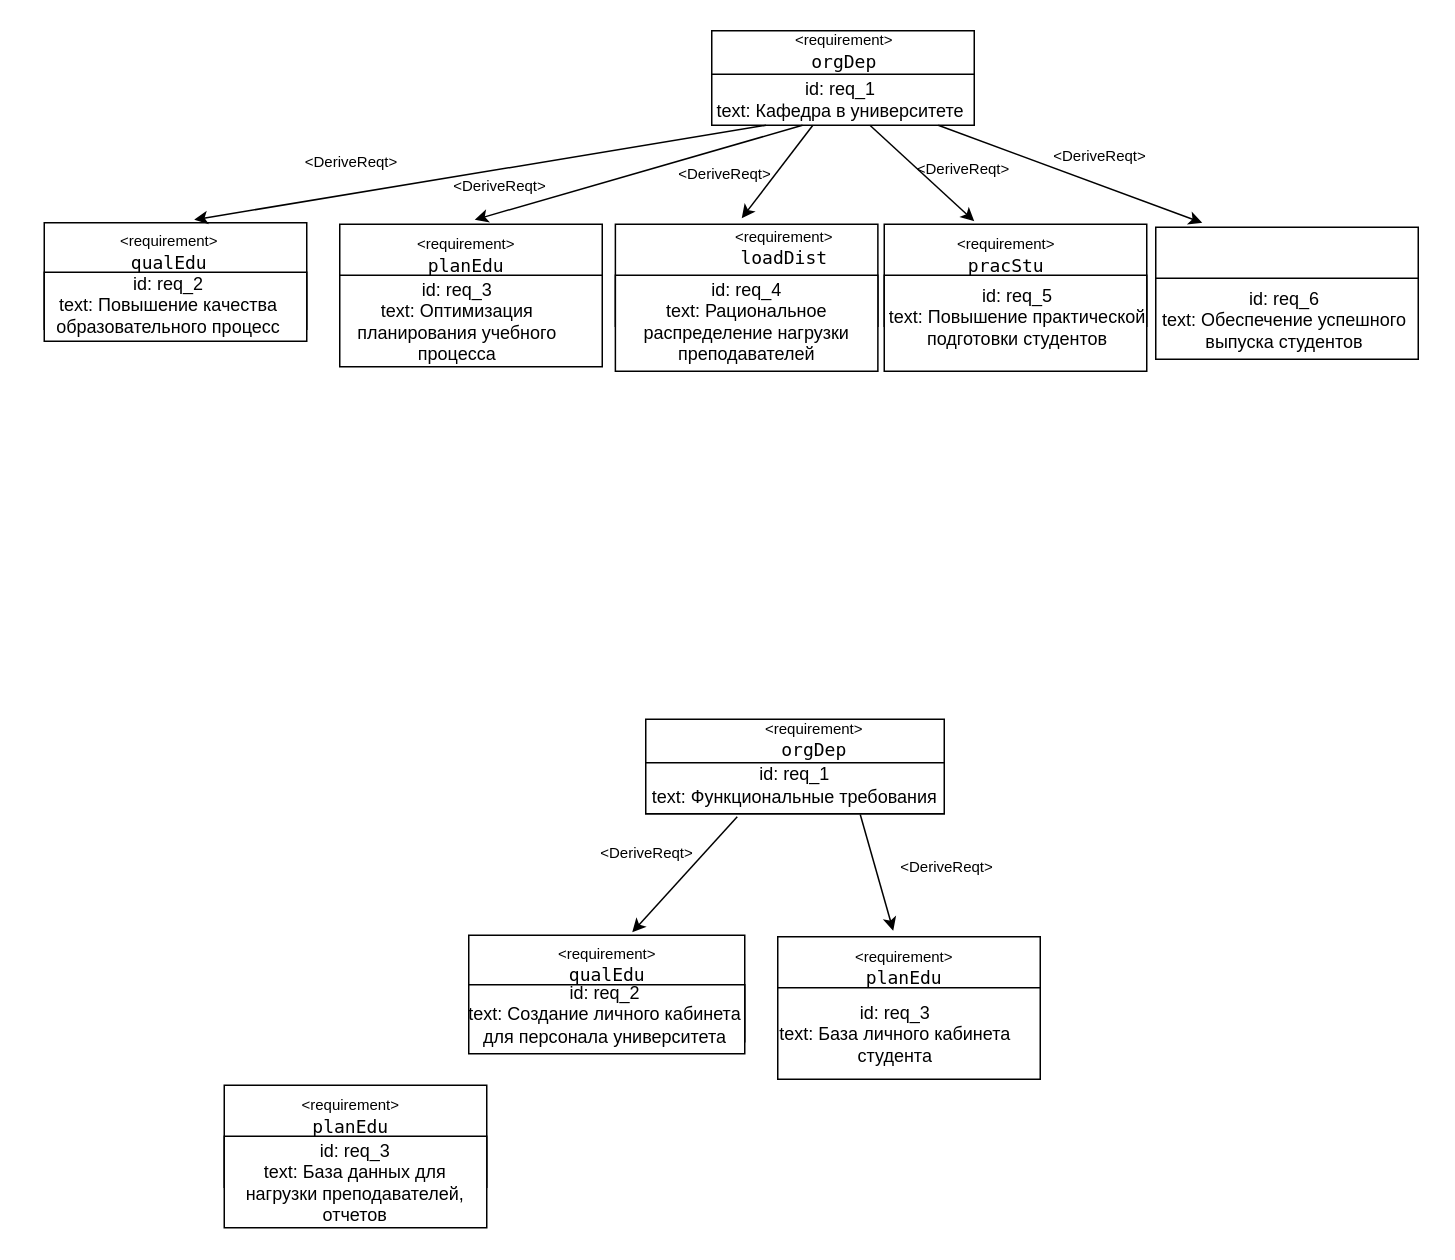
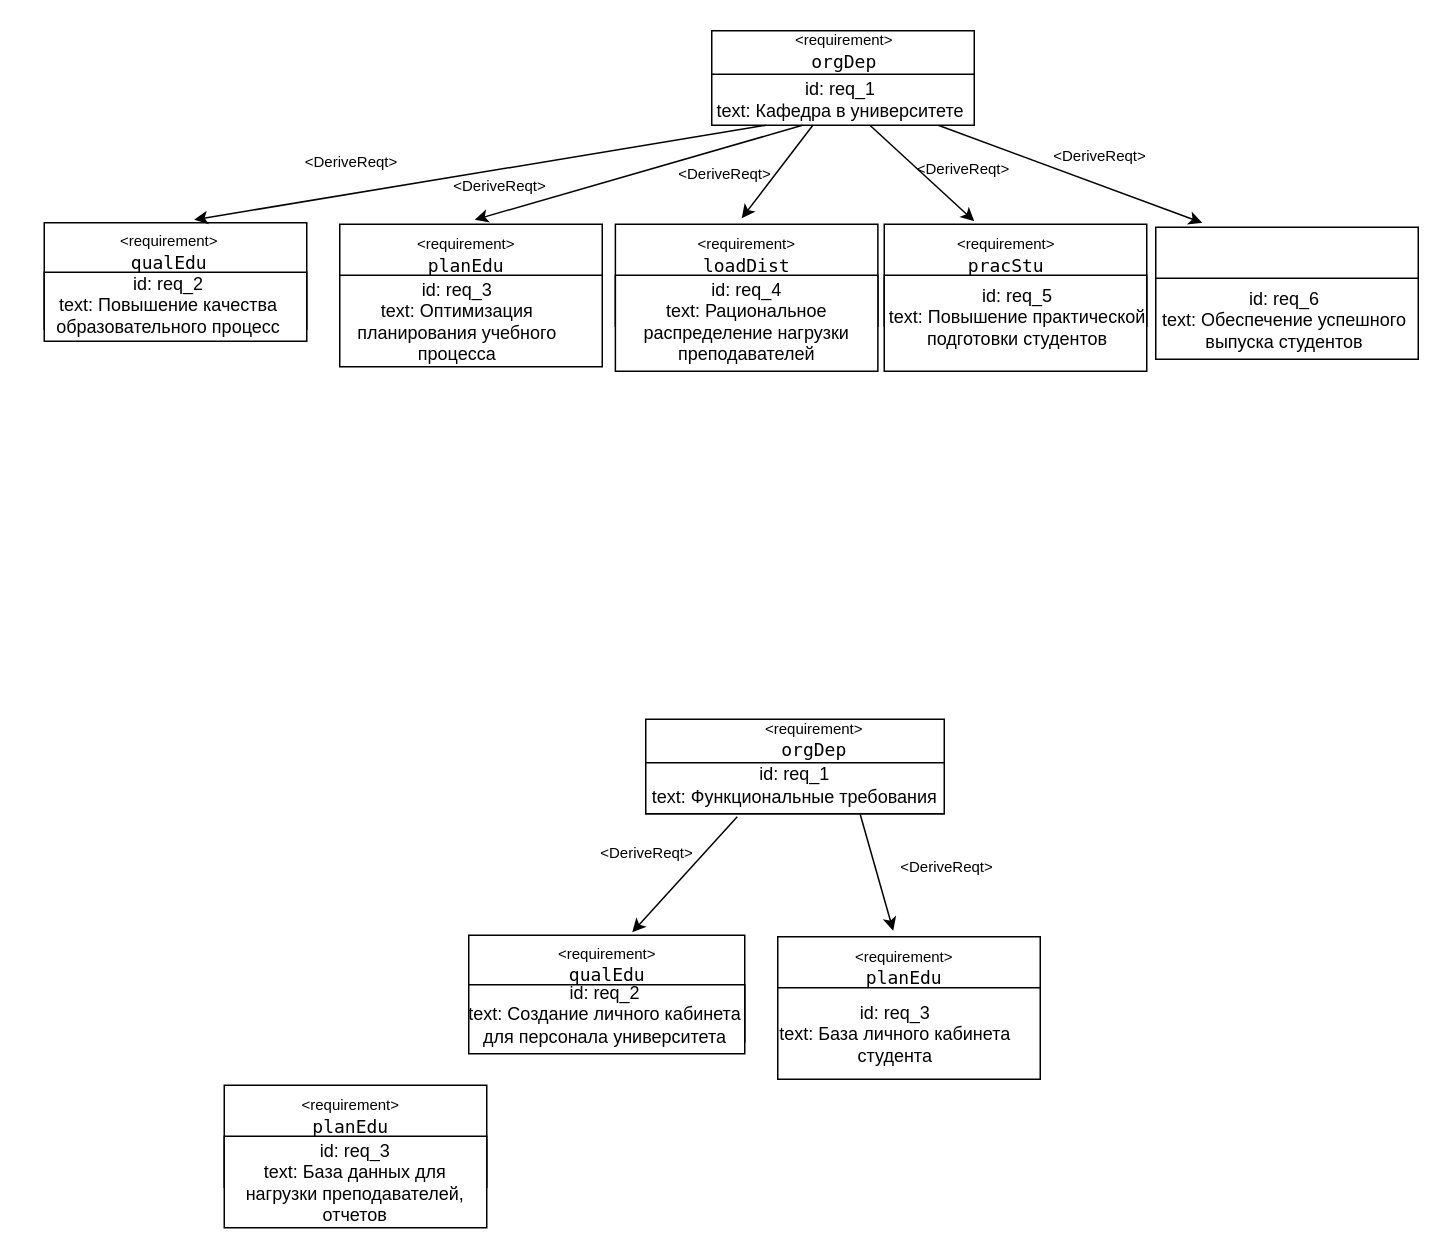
(784, 246) -> (747, 254)
